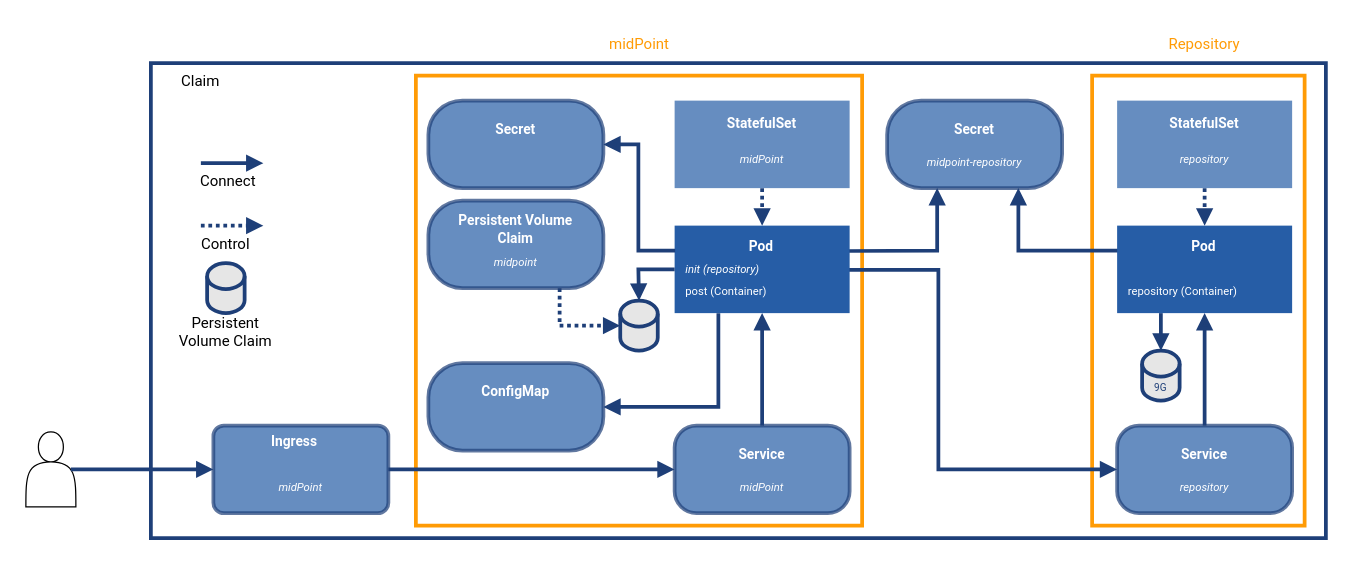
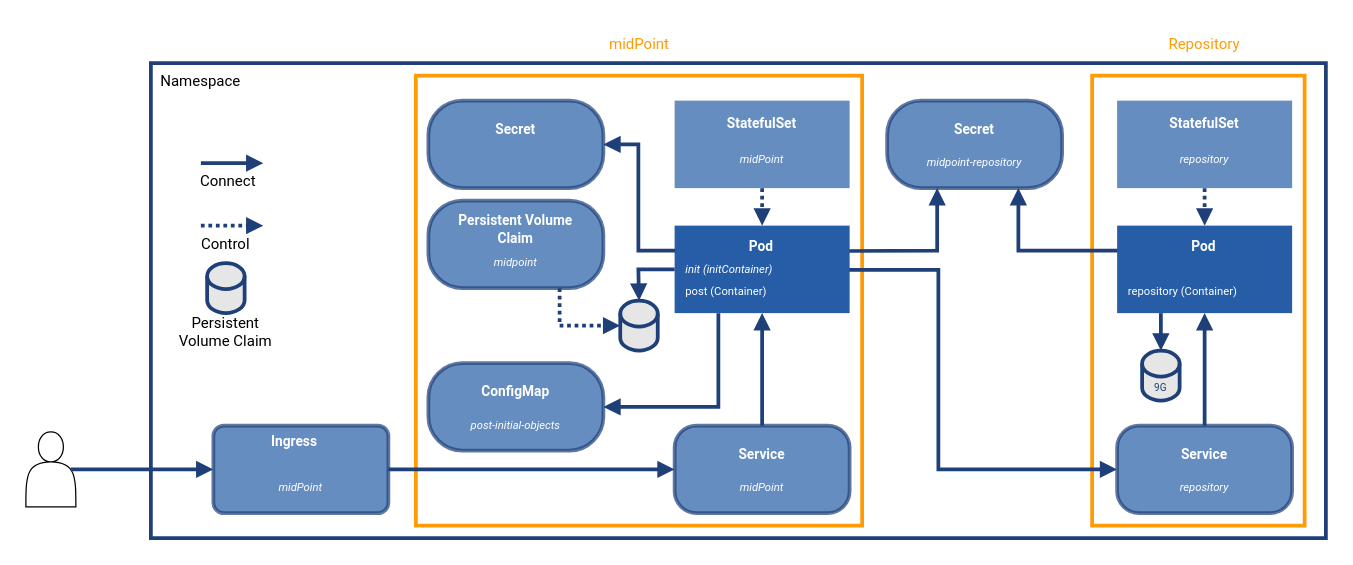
(201, 82) -> (201, 82)
(733, 269) -> (740, 269)
none -> (516, 426)
